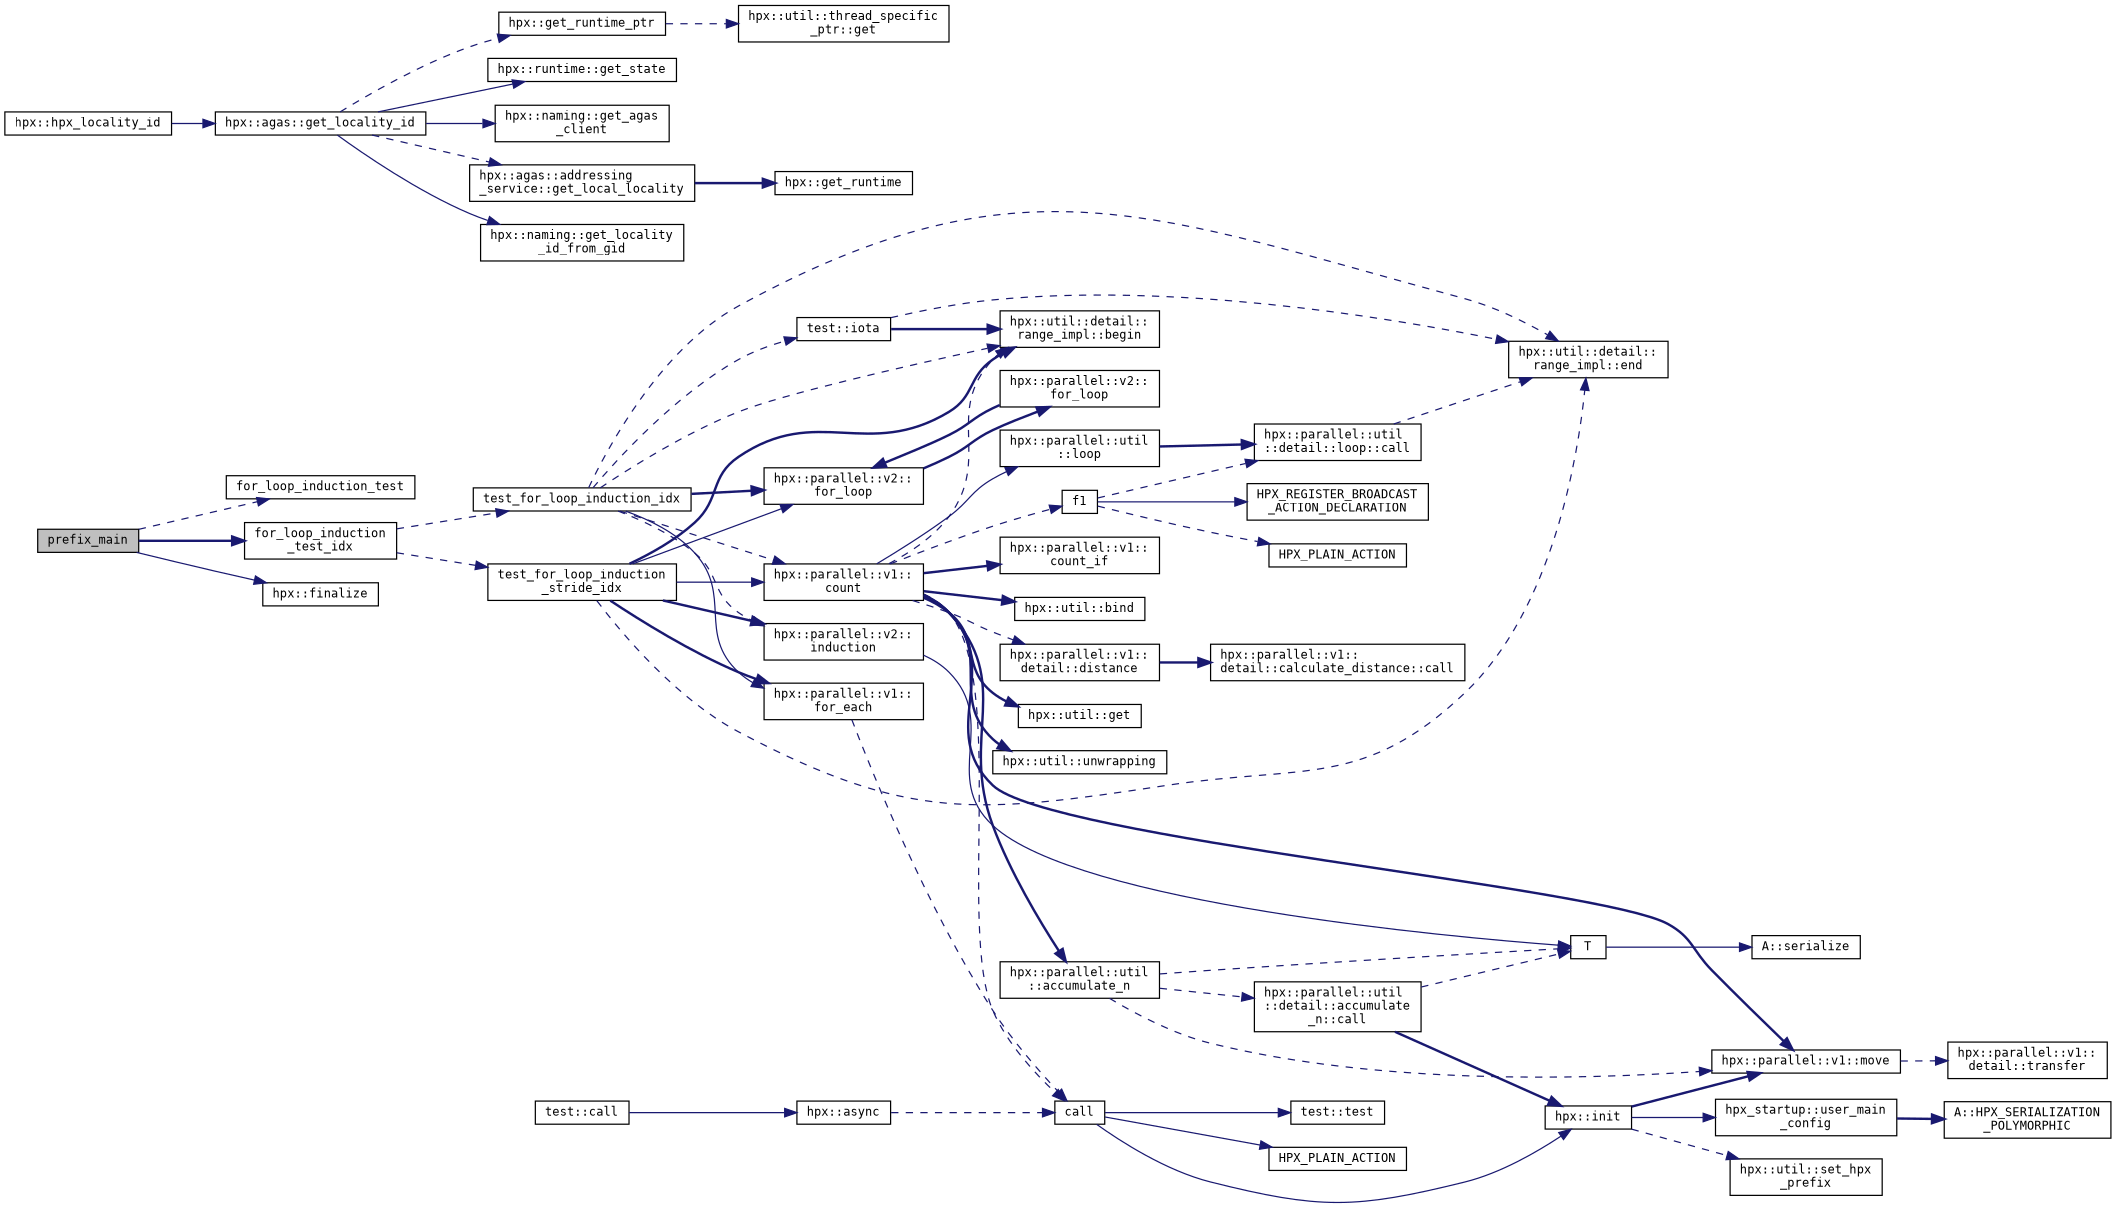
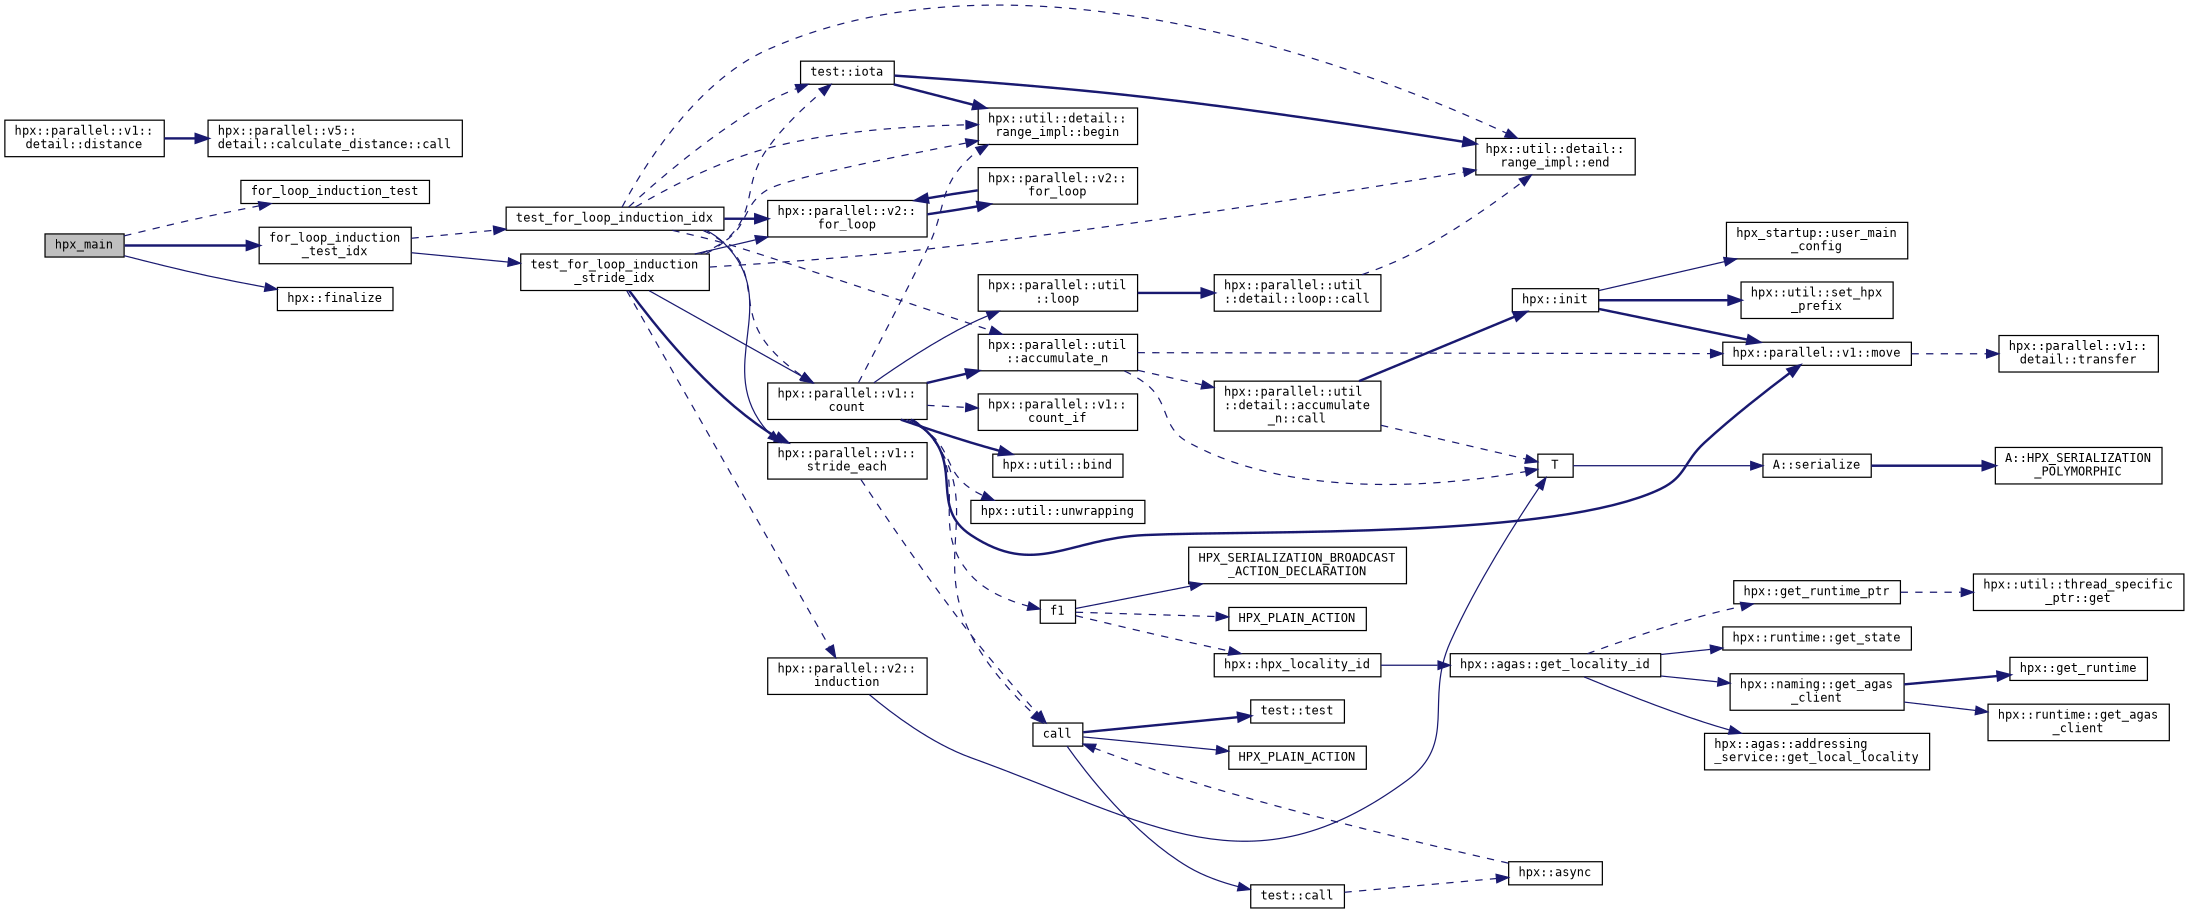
(431, 149) -> (1656, 705)
none -> (756, 170)
(729, 183) -> (1951, 680)
(582, 243) -> none
(1194, 298) -> (1180, 101)
(805, 433) -> (819, 174)
(1172, 481) -> (1152, 634)
(1338, 502) -> (1298, 565)
(88, 541) -> (85, 245)
(696, 554) -> (832, 278)
(436, 559) -> (460, 257)
(956, 569) -> (947, 406)
(707, 611) -> (728, 469)
(966, 620) -> none
(1338, 662) -> (335, 138)
(970, 665) -> (946, 456)
(844, 701) -> (847, 461)
(1080, 716) -> none
none -> (2079, 722)
(707, 1113) -> (1420, 885)
(1192, 1113) -> (1161, 725)
(1914, 1119) -> (1927, 466)
(1679, 1142) -> (1663, 300)
(1327, 1202) -> (1141, 831)
